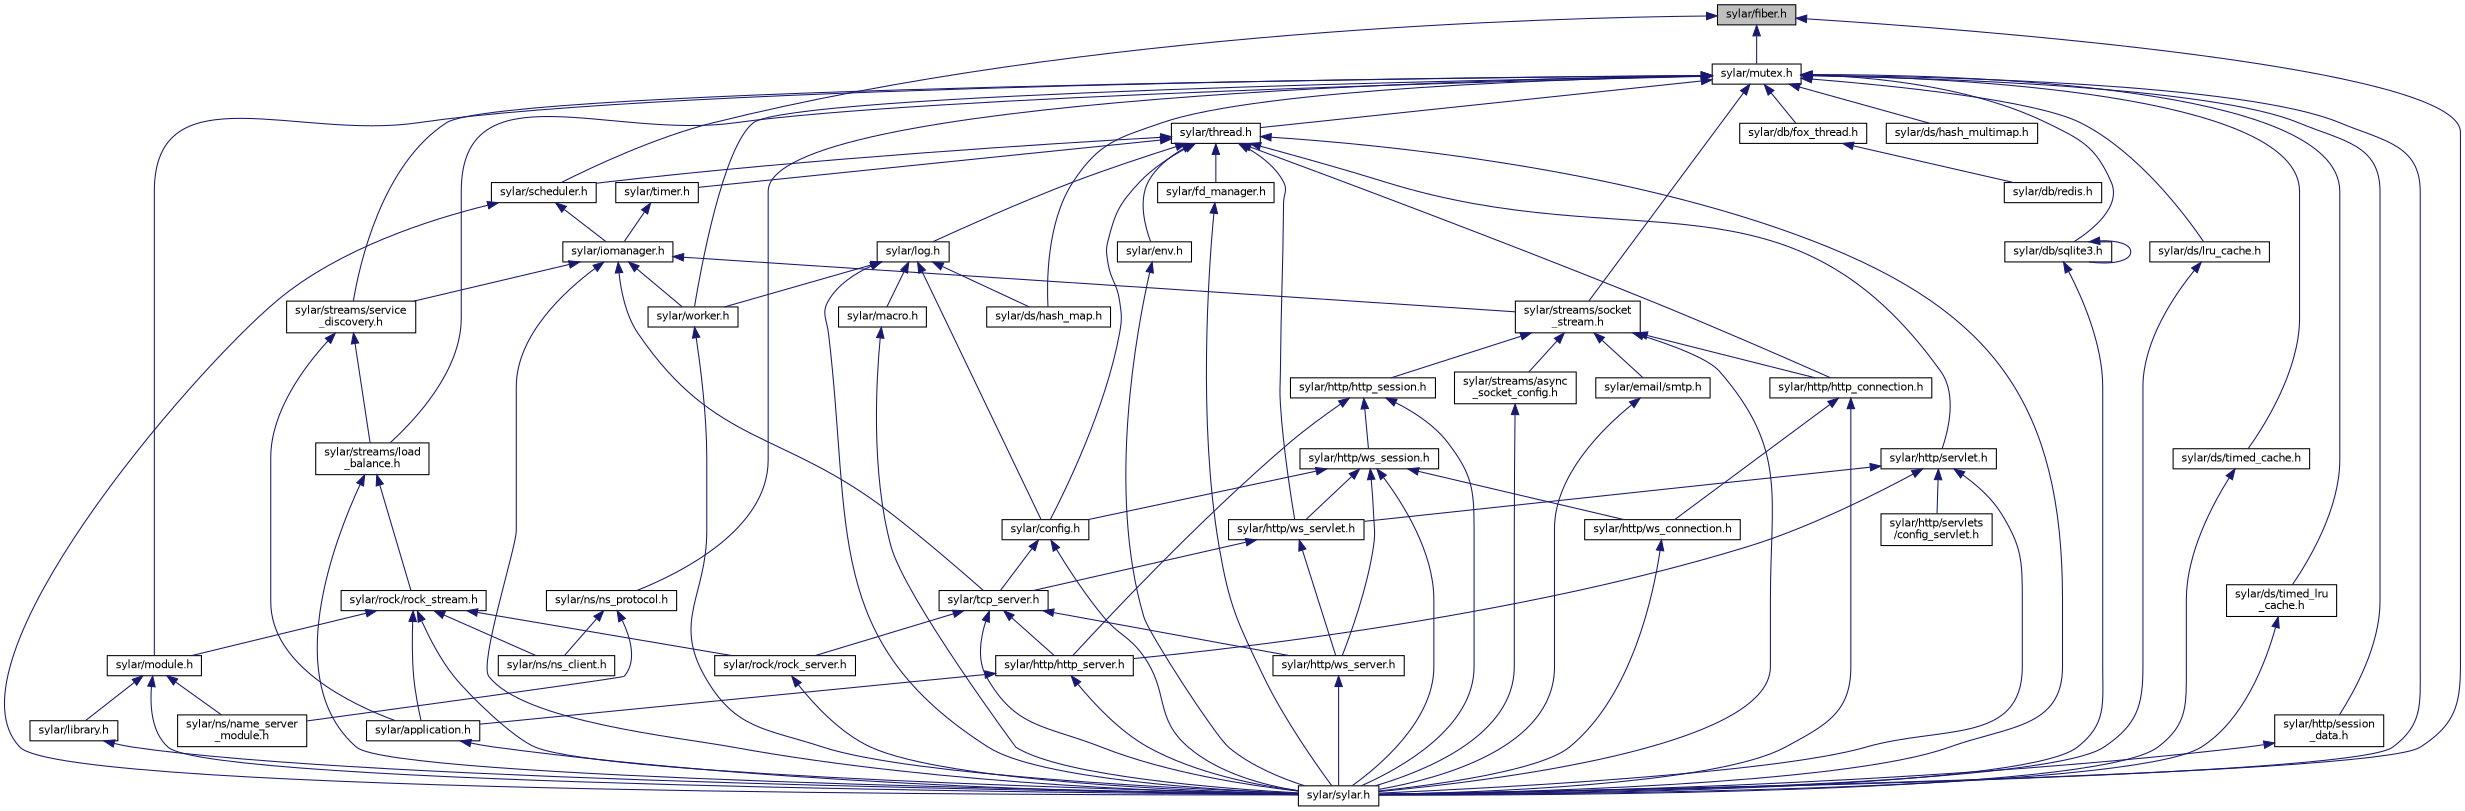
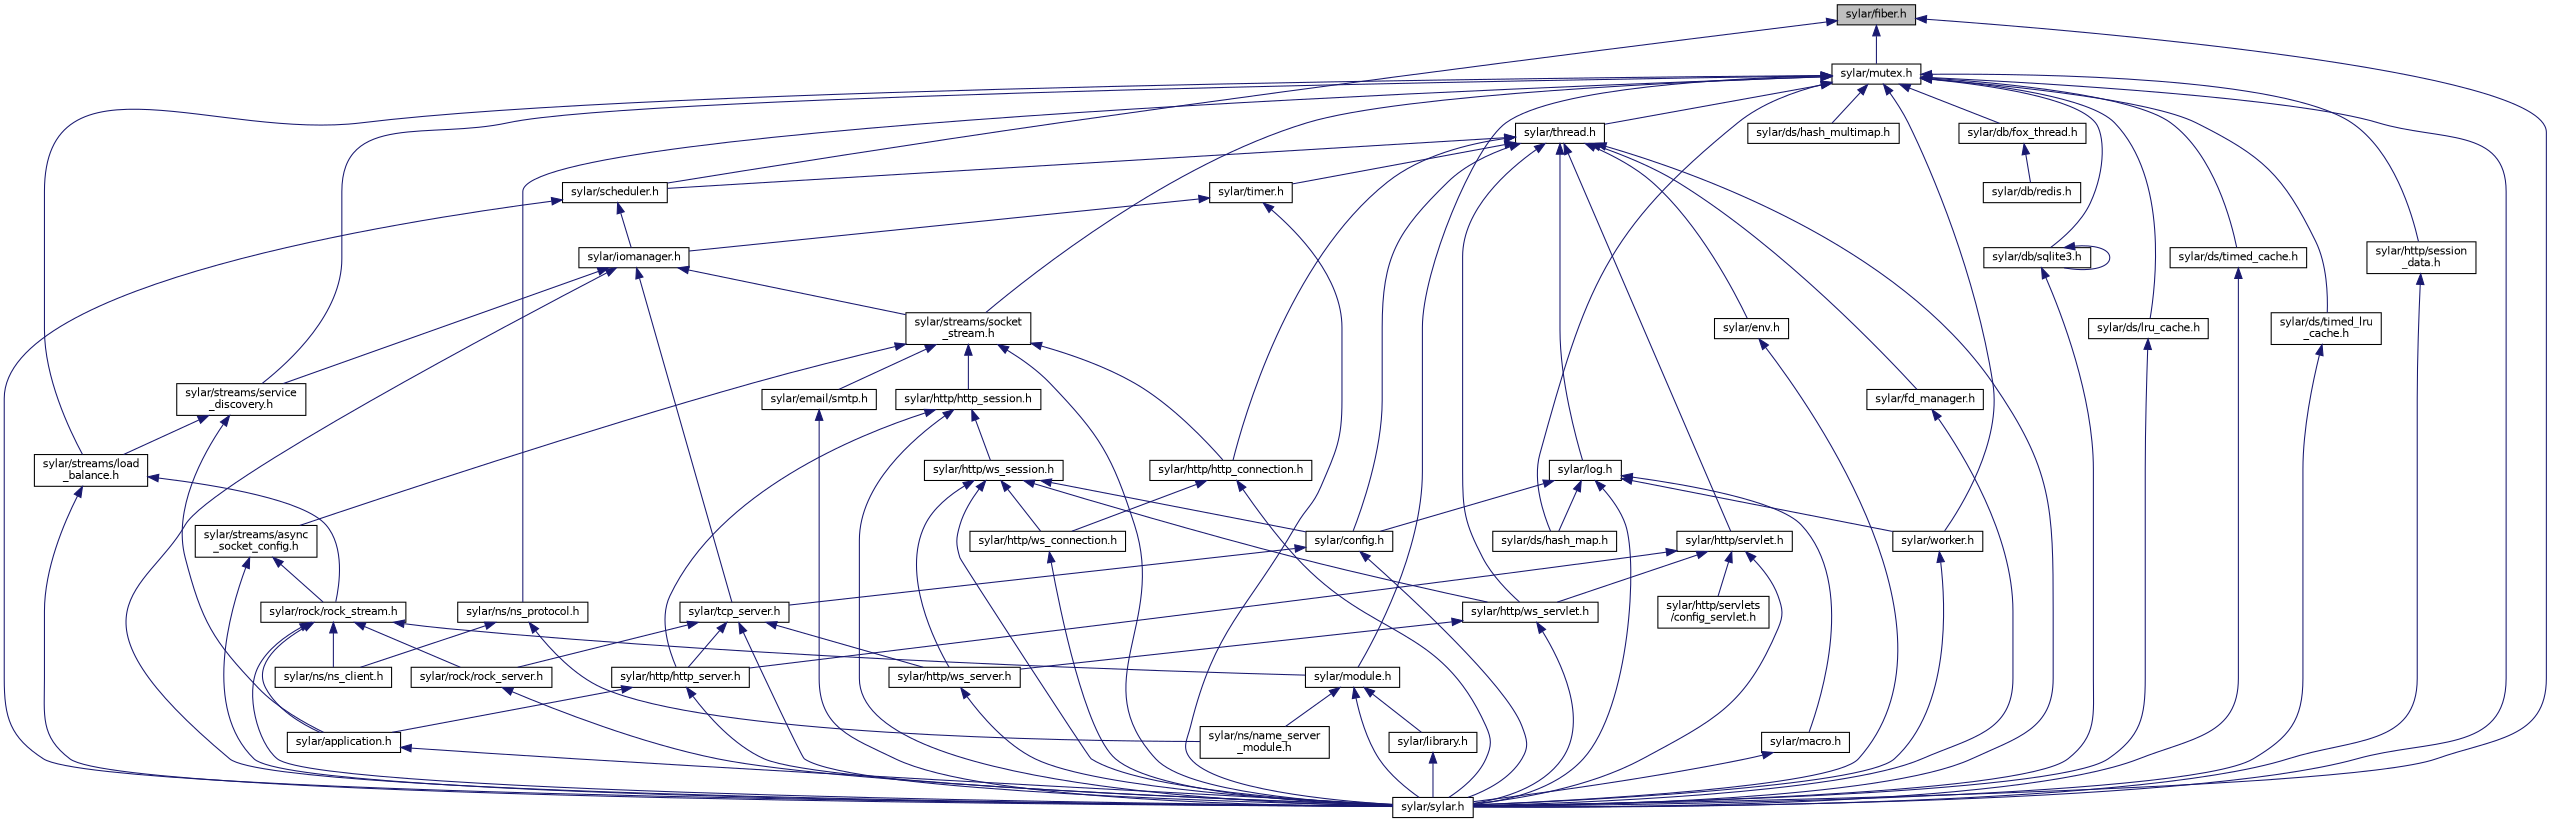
(660, 288) -> none
(1140, 566) -> (1570, 744)
none -> (1263, 577)
none -> (302, 583)
